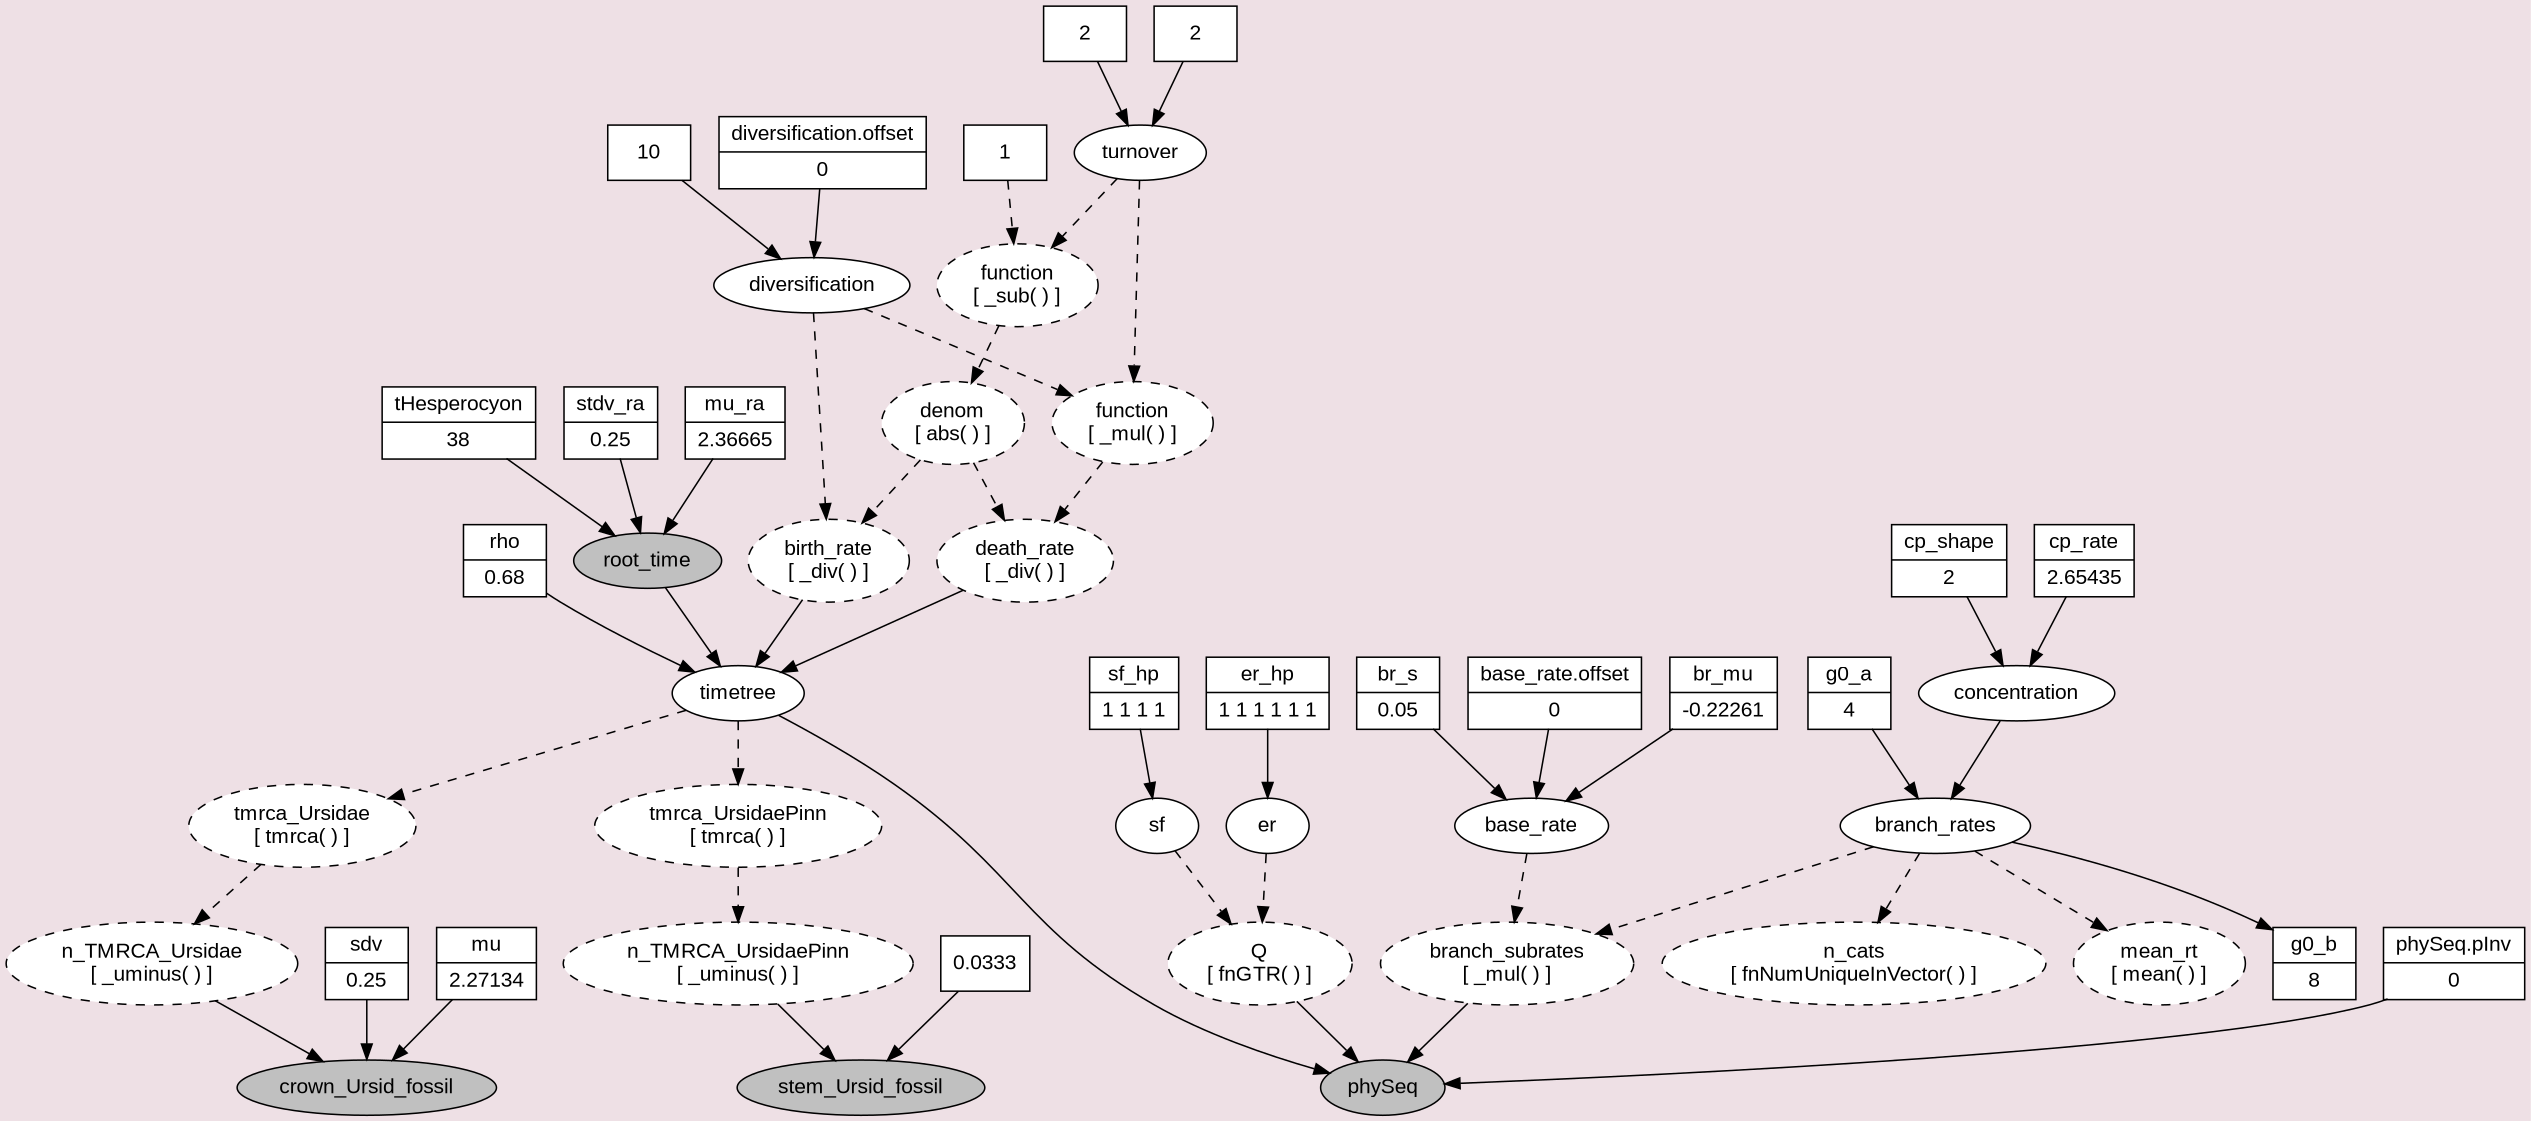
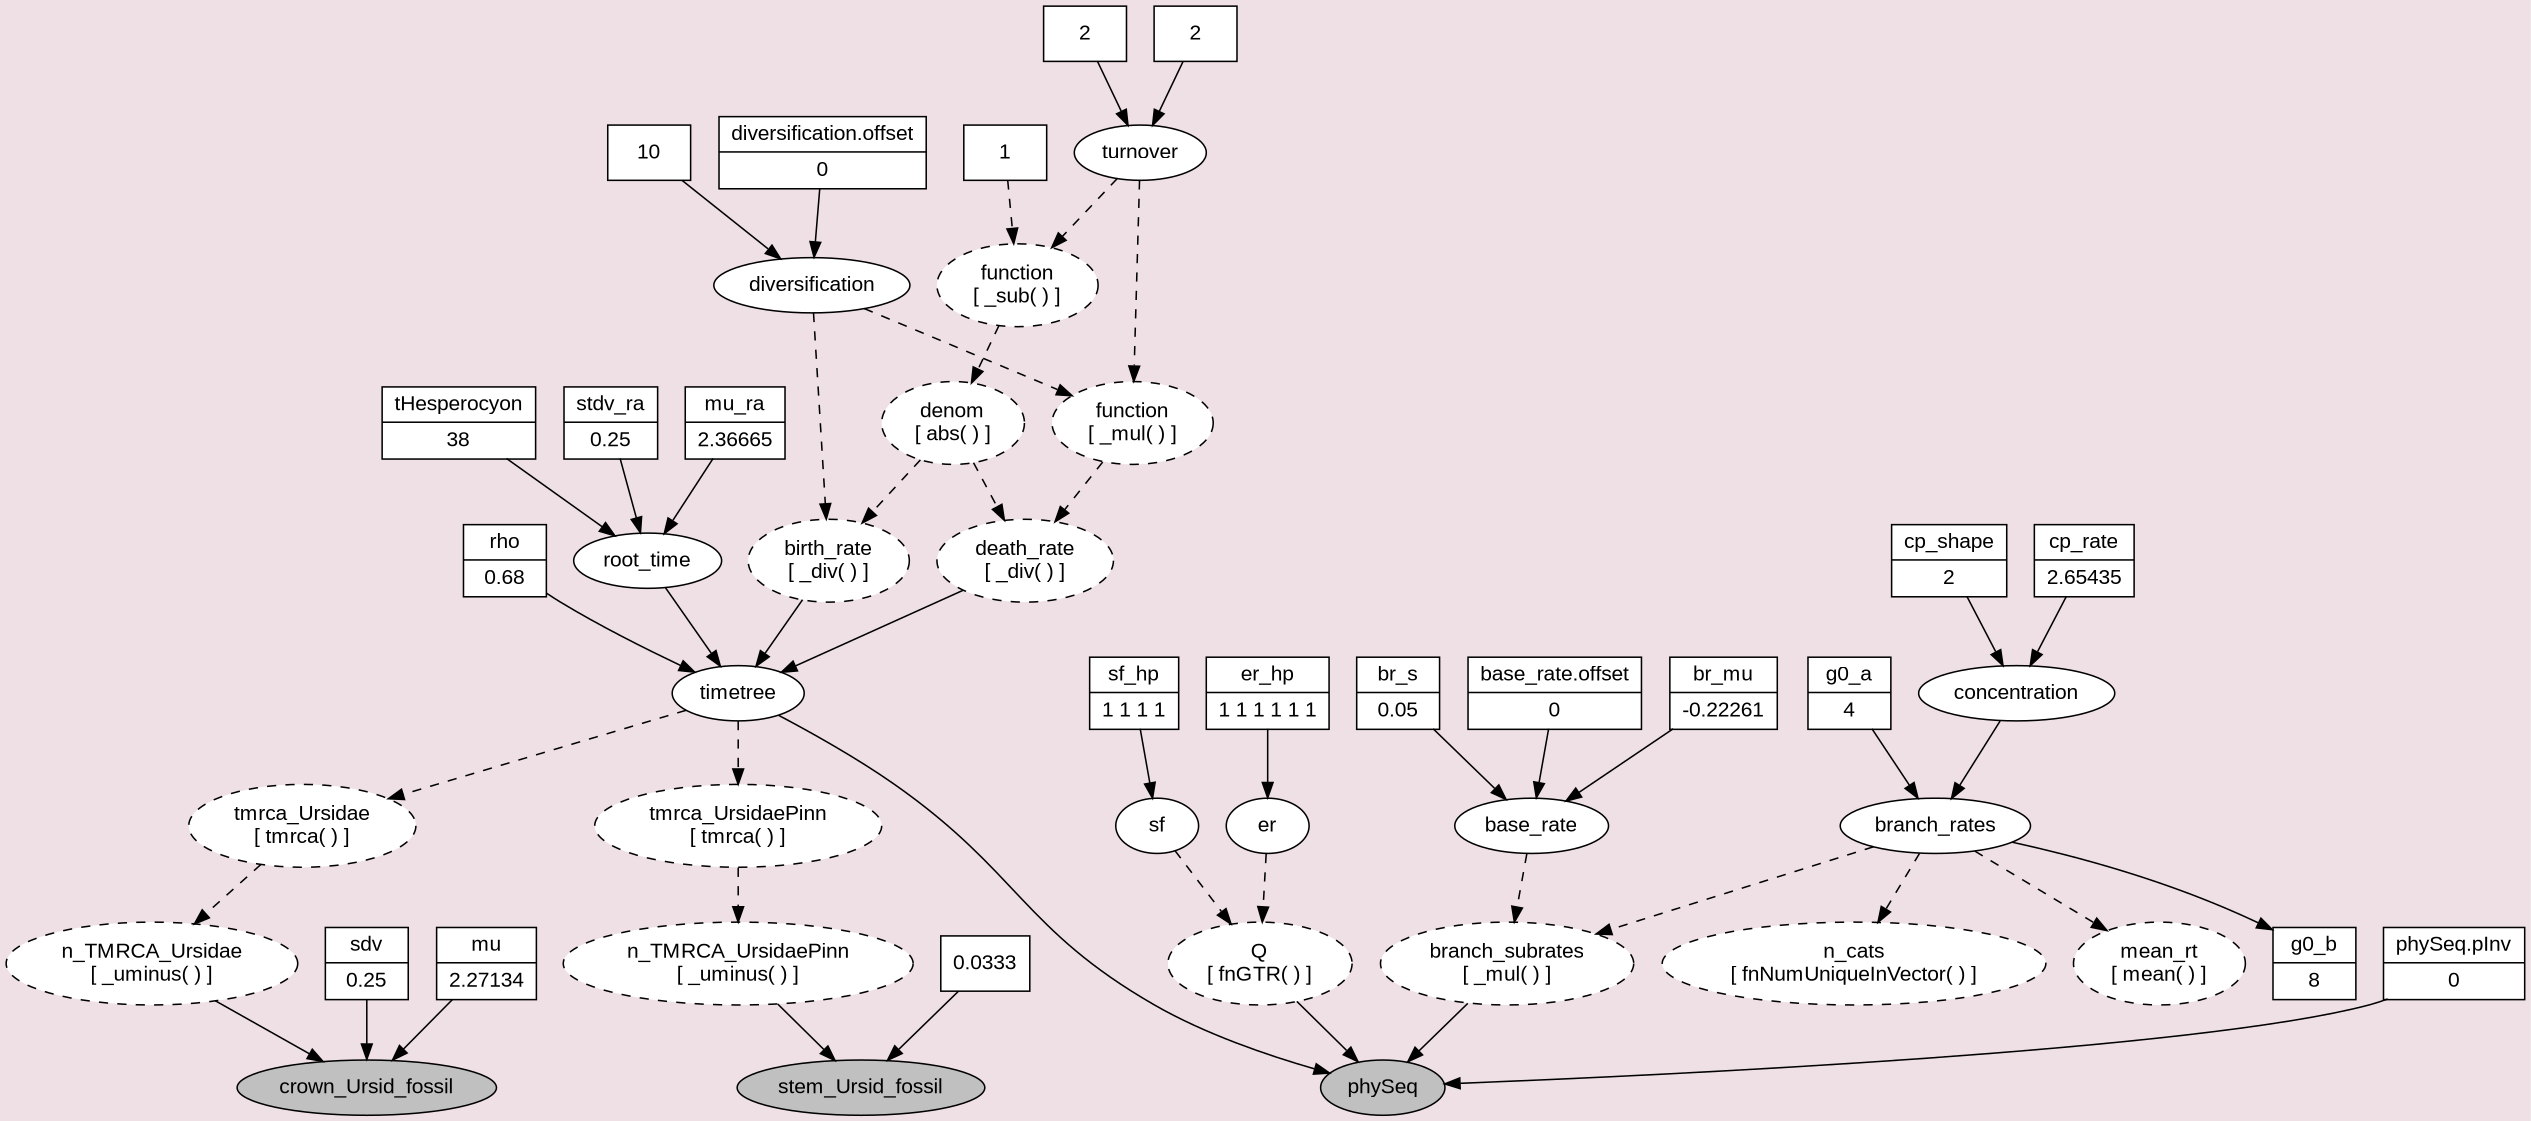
(648, 561) -> (648, 561)
